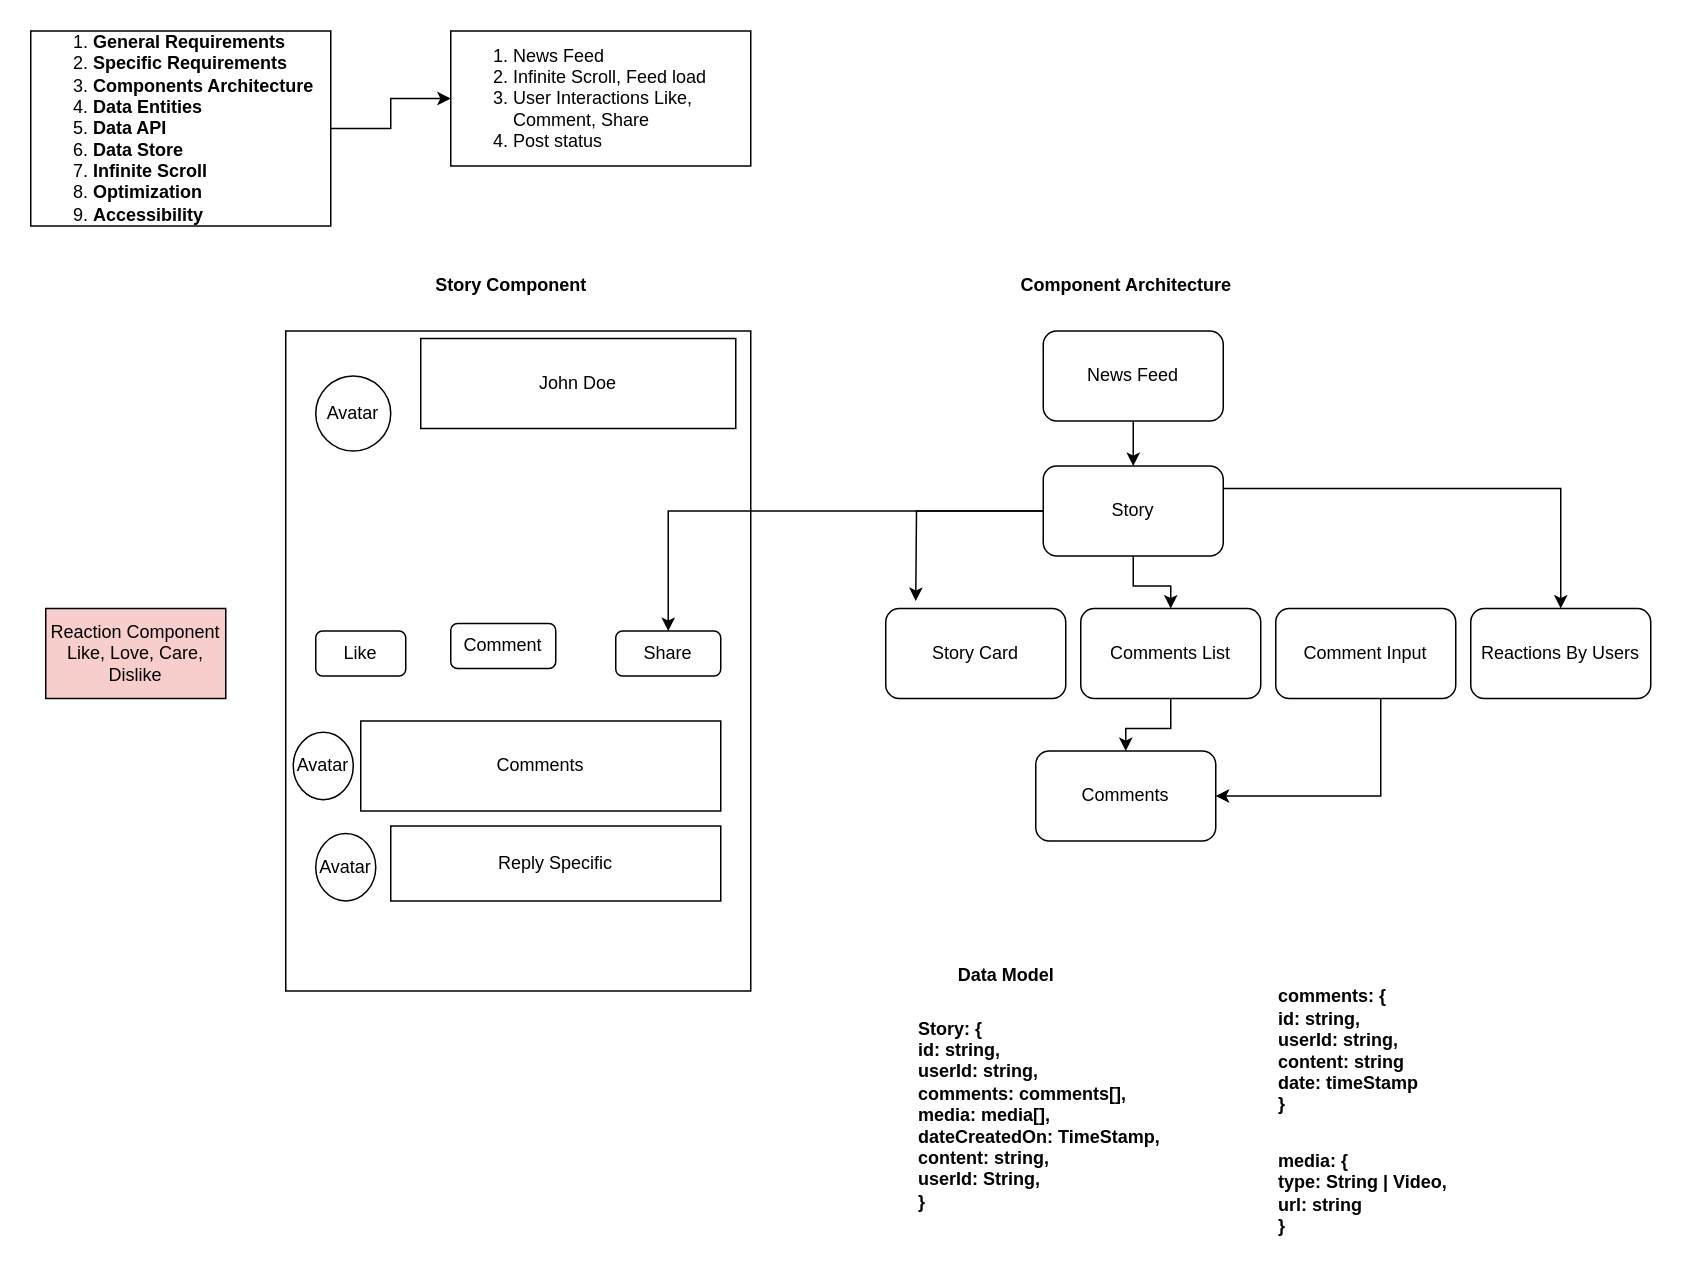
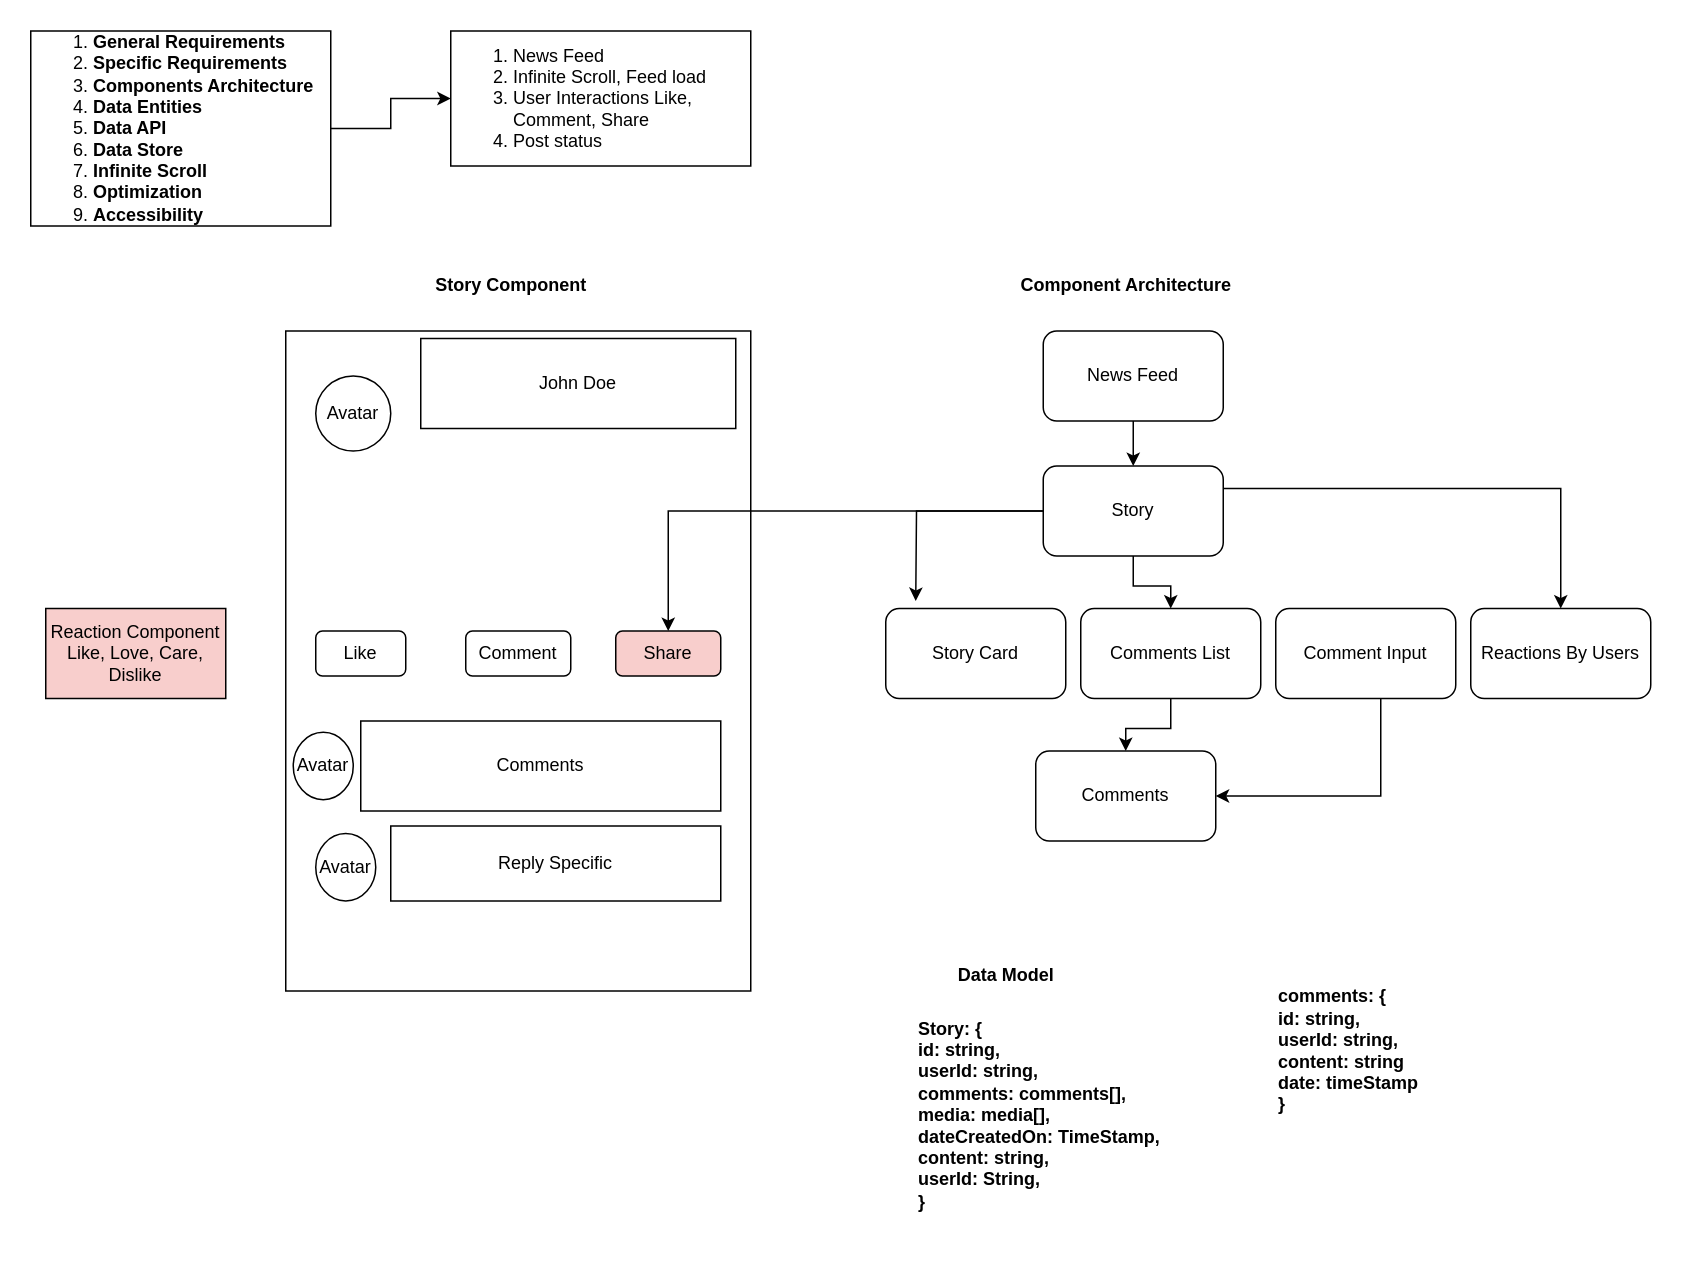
(503, 646) -> (518, 653)
(668, 653) -> (668, 653)
(1373, 1193) -> none
